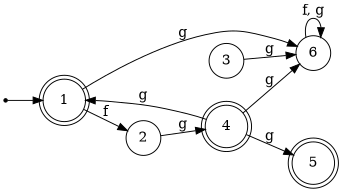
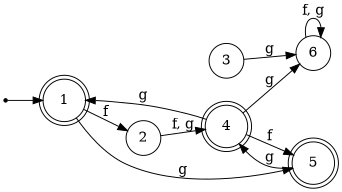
(181, 42) -> (170, 176)
(183, 125) -> (183, 125)
(270, 137) -> (270, 137)
none -> (267, 166)
